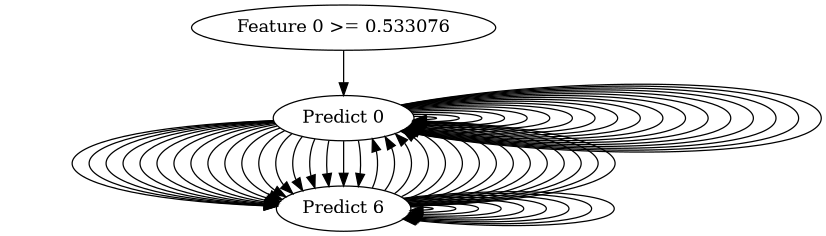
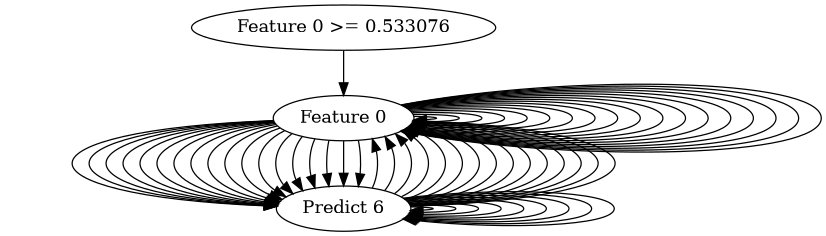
(344, 118) -> (344, 118)
